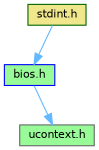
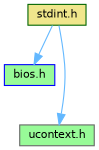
(41, 100) -> (65, 69)
